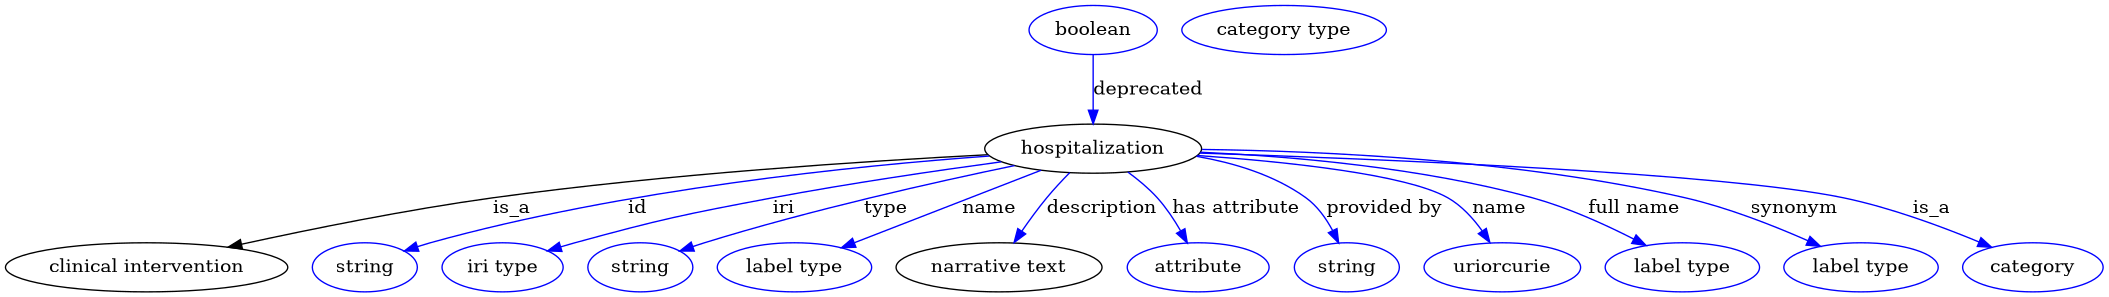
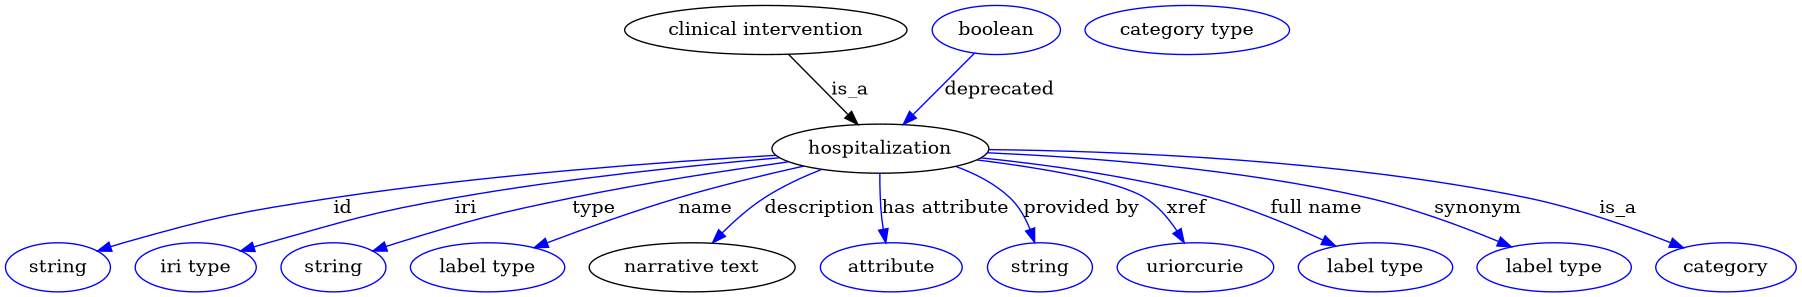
(613, 183) -> (818, 84)
(1500, 208) -> (1187, 208)
